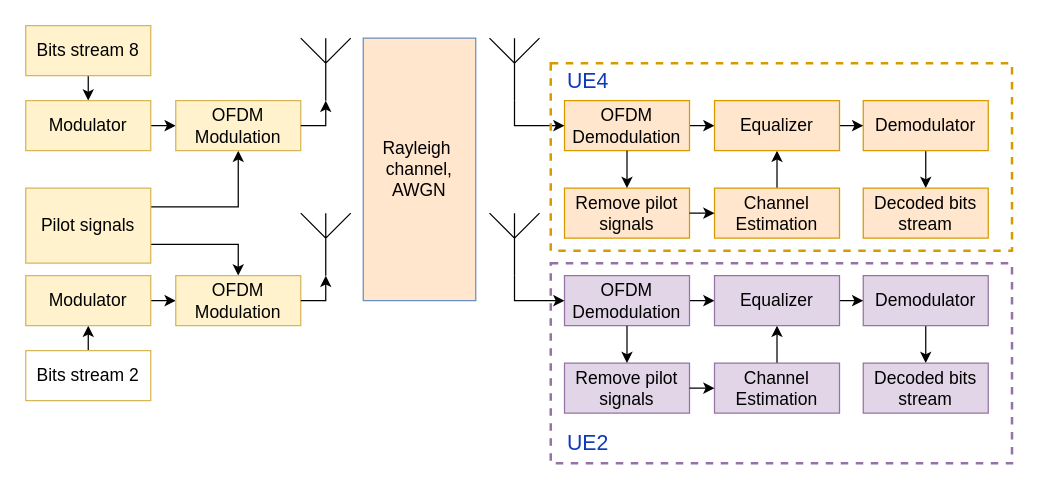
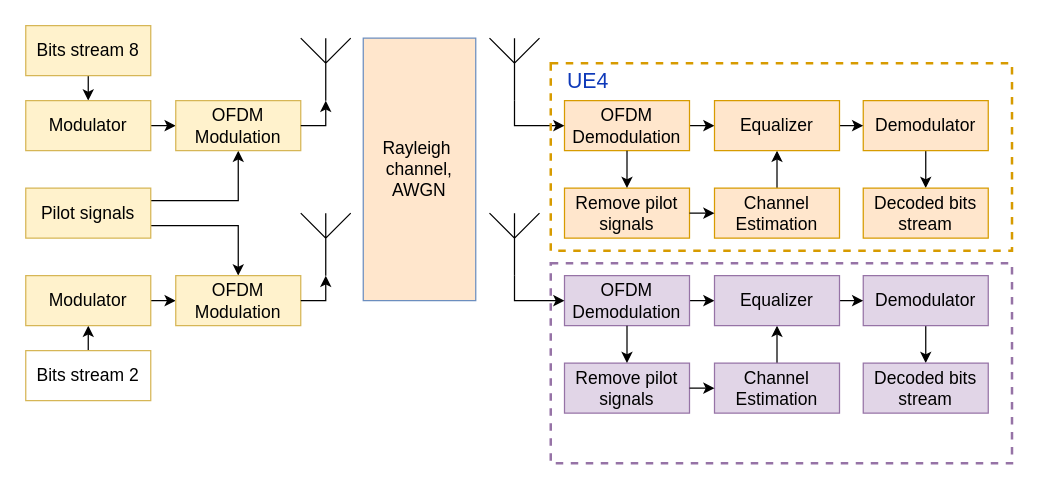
(88, 226) -> (88, 213)
(588, 444) -> none
